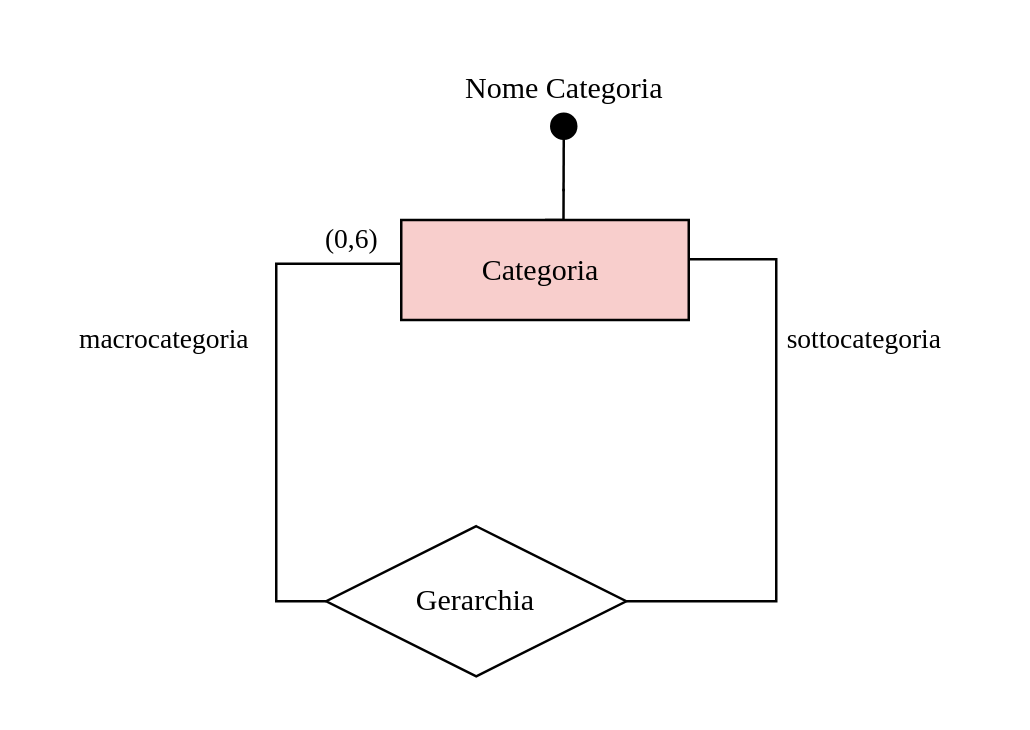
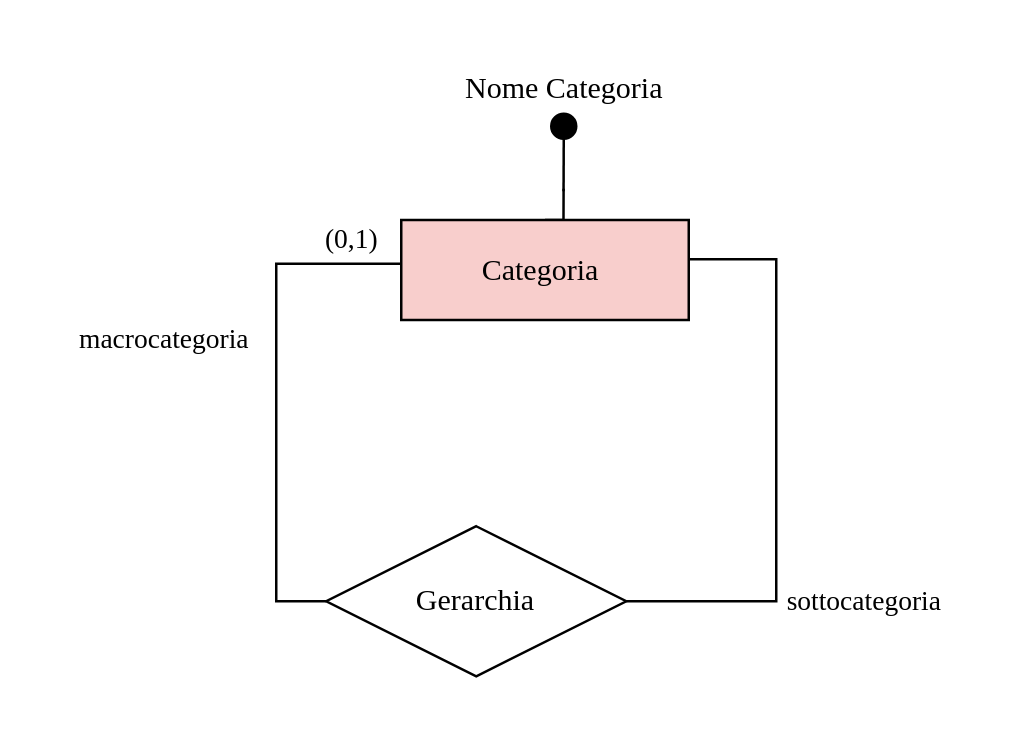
(353, 239) -> (353, 239)
(864, 339) -> (864, 601)
